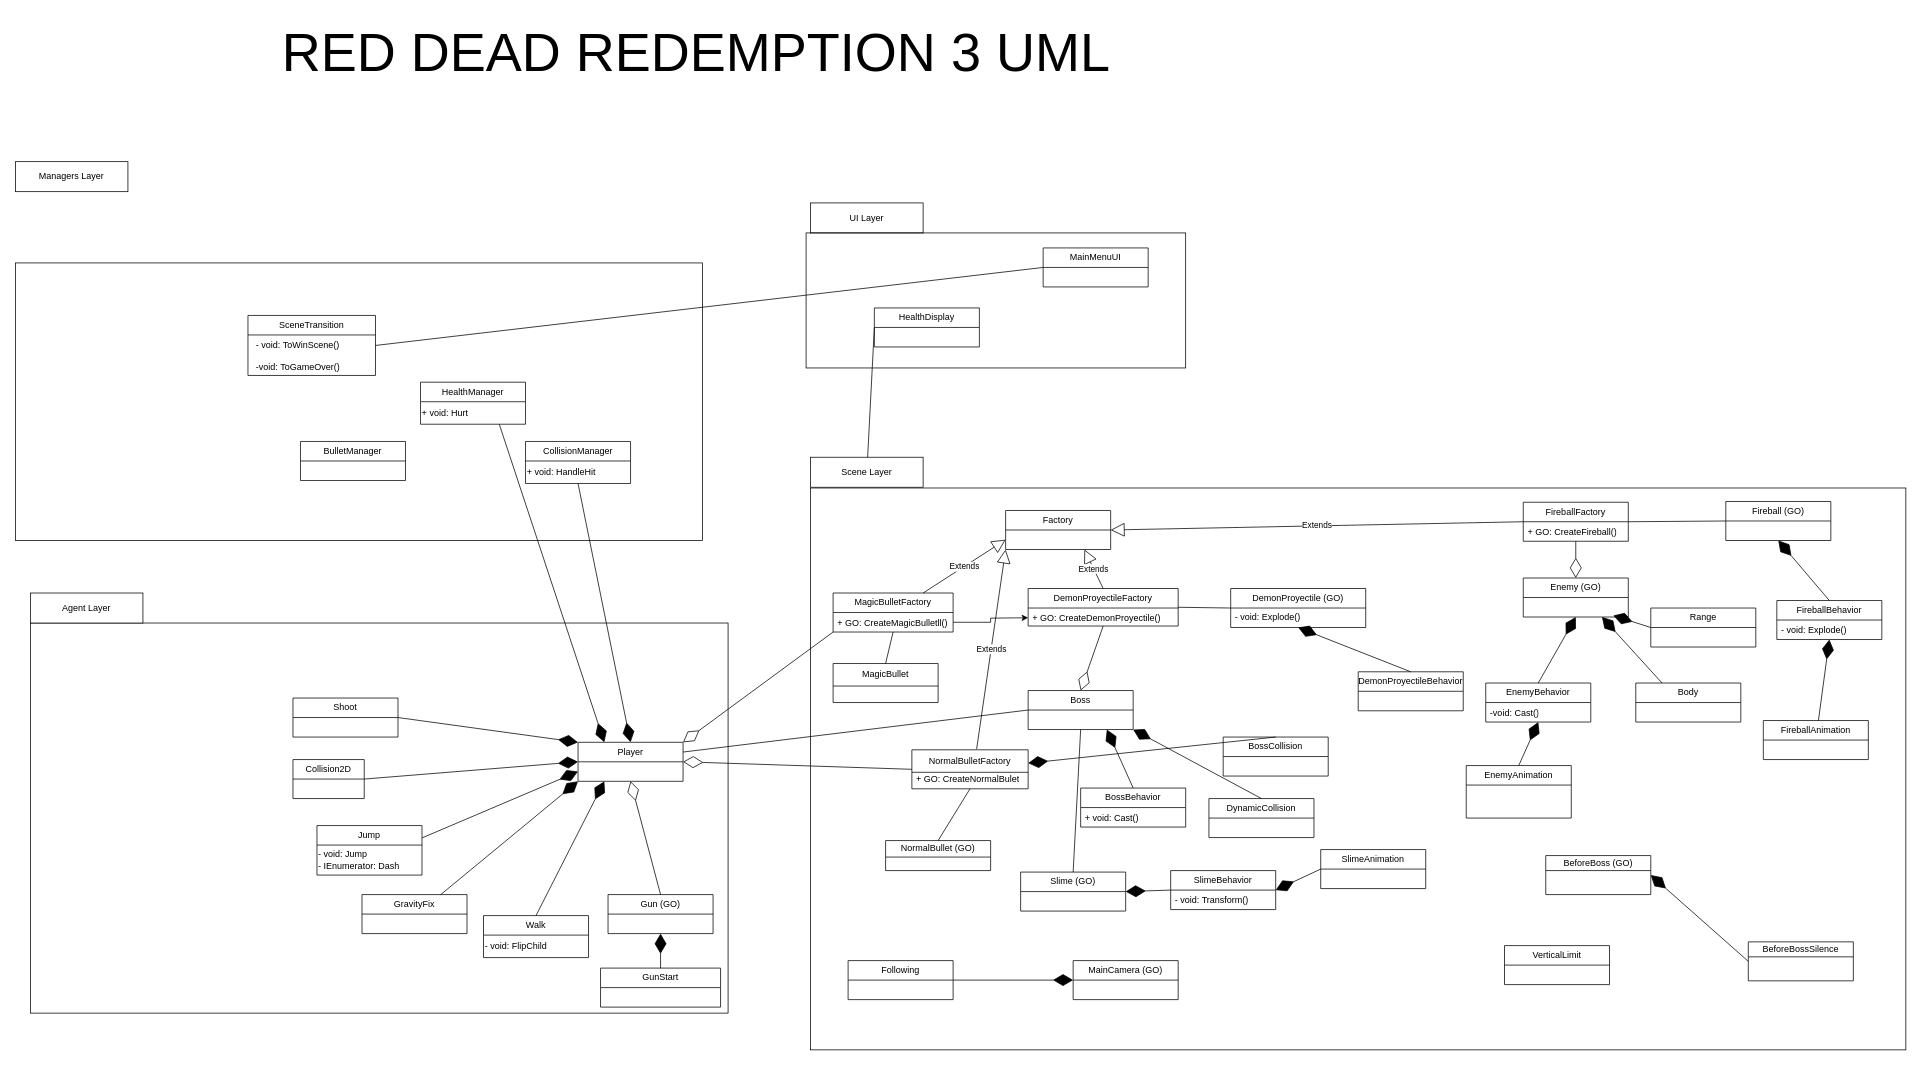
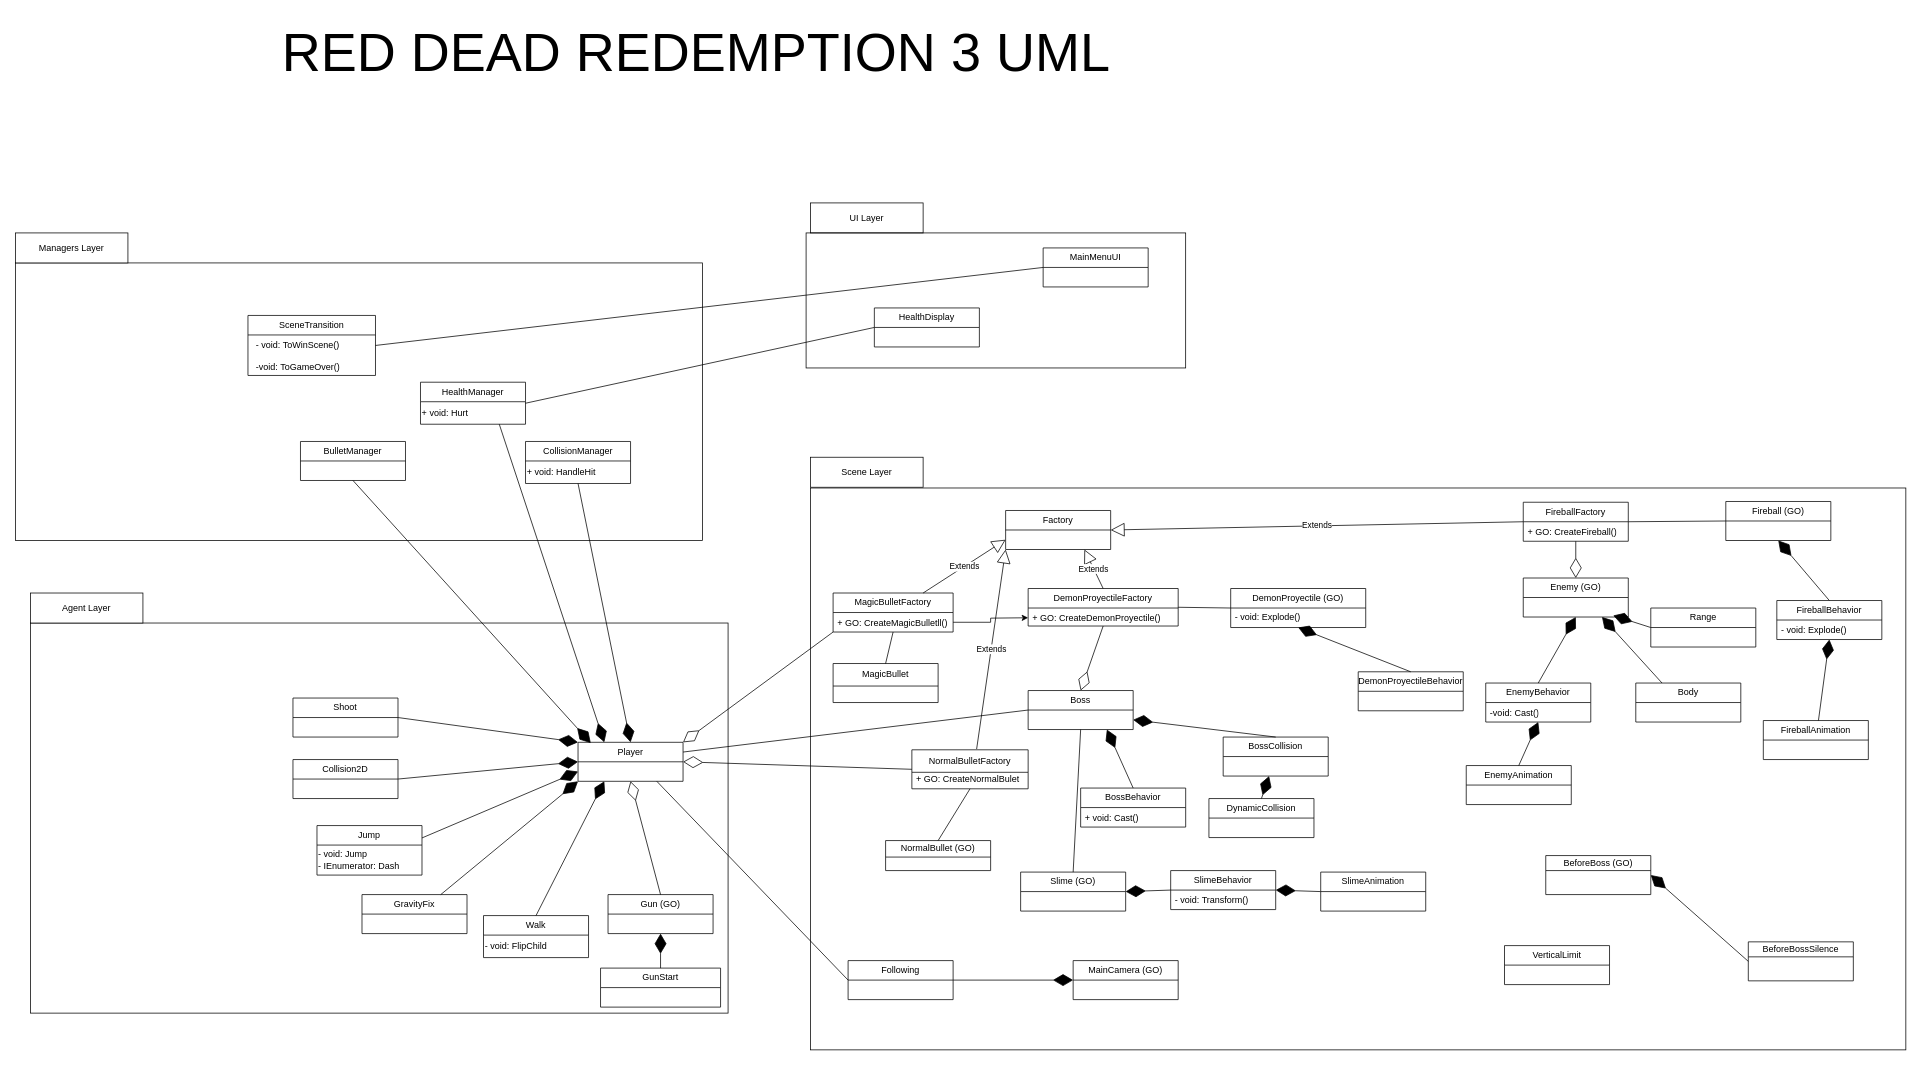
(72, 177) -> (72, 248)
(871, 393) -> (700, 365)
none -> (465, 604)
(1157, 749) -> (1204, 728)
(1204, 768) -> (1262, 795)
(329, 779) -> (345, 779)
(1518, 792) -> (1518, 785)
(1373, 869) -> (1373, 891)
none -> (752, 880)
